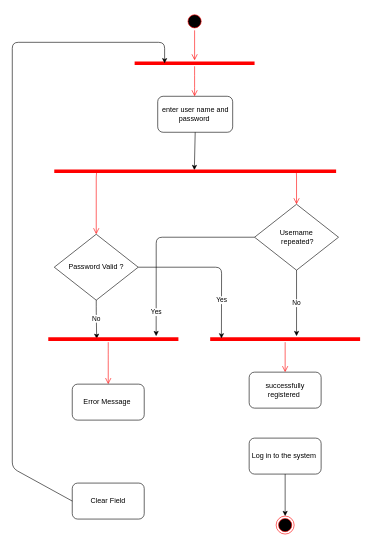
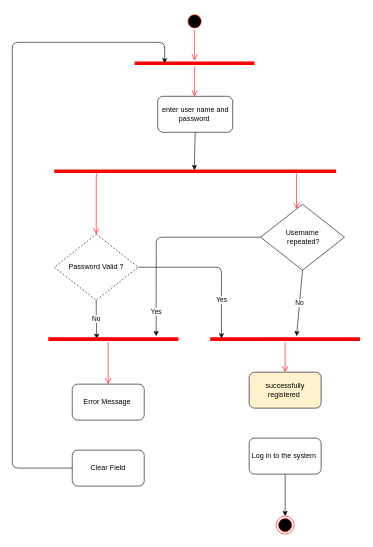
(297, 237) -> (303, 237)
(96, 267) -> (96, 267)
(285, 390) -> (285, 390)
(108, 501) -> (108, 468)
